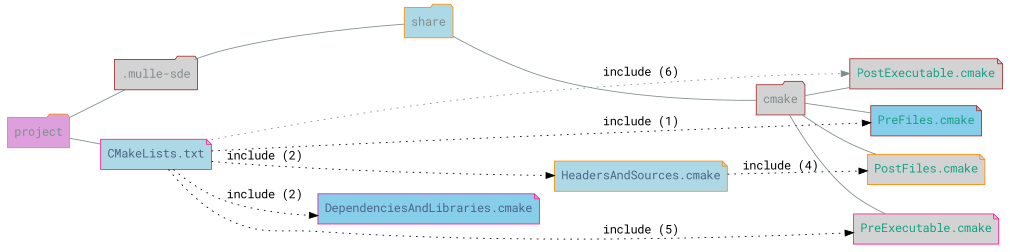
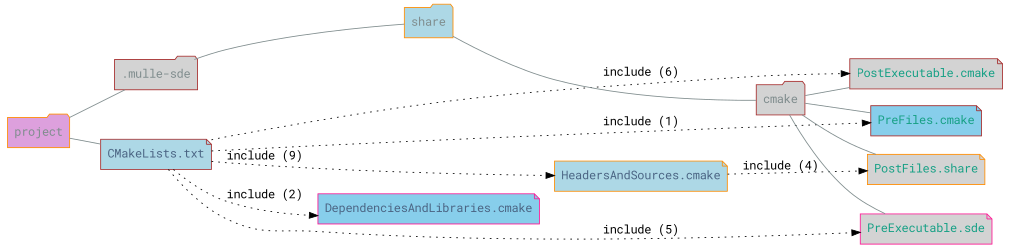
(525, 93) -> (525, 93)
(156, 154) -> (156, 154)
(265, 156) -> (265, 156)
(926, 169) -> (926, 169)
(926, 229) -> (926, 229)
